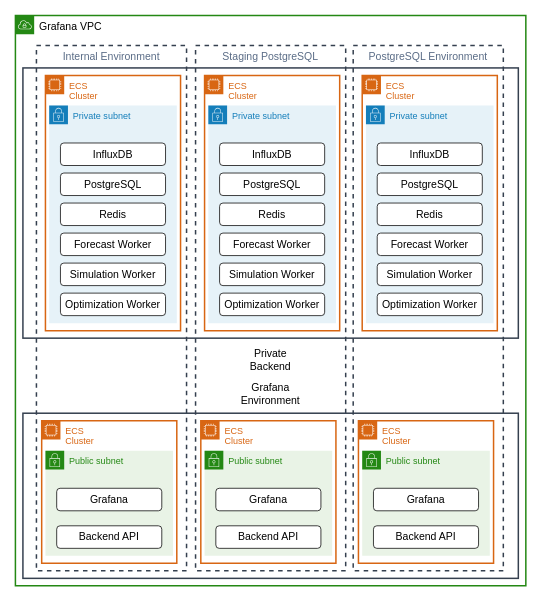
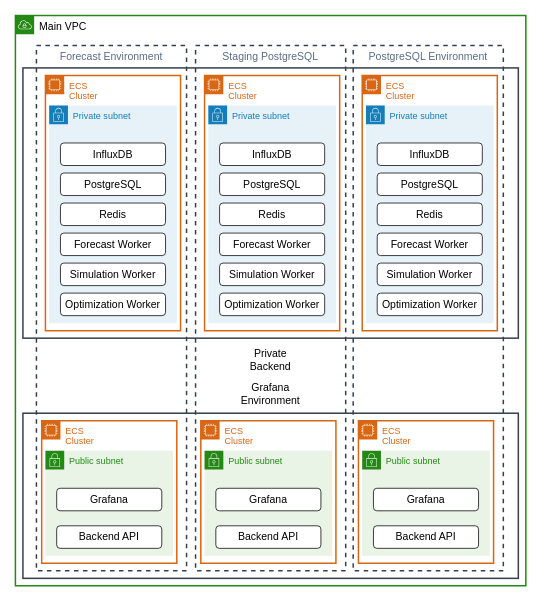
(66, 26) -> (57, 26)
(111, 57) -> (111, 57)
